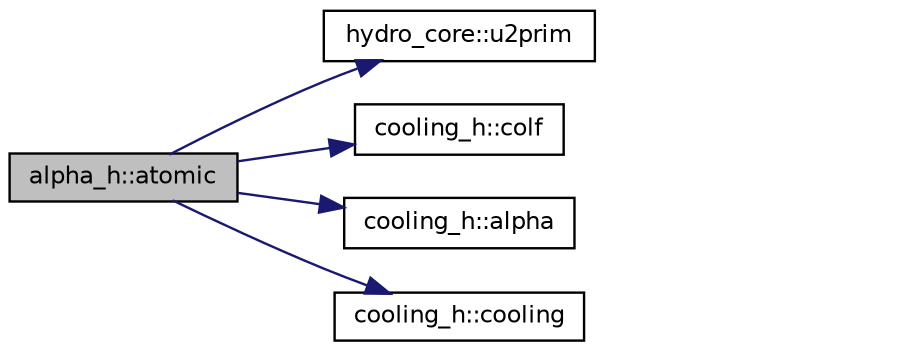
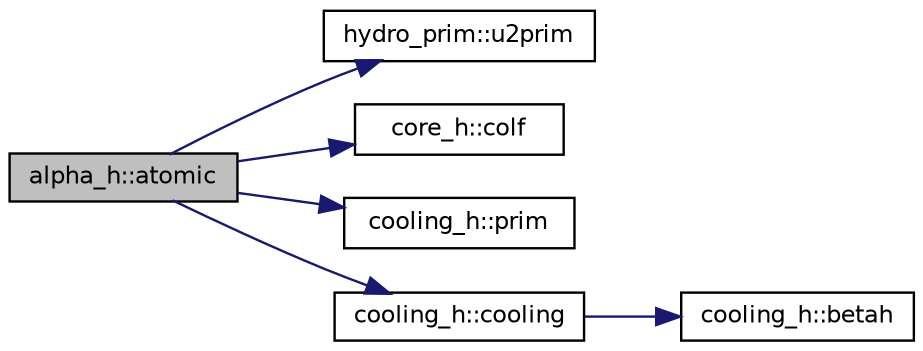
(459, 36) -> (459, 36)
(459, 130) -> (459, 130)
(459, 223) -> (459, 223)
none -> (798, 317)
